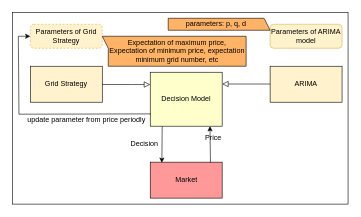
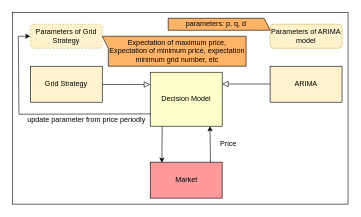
(213, 138) -> (228, 144)
(144, 144) -> none
